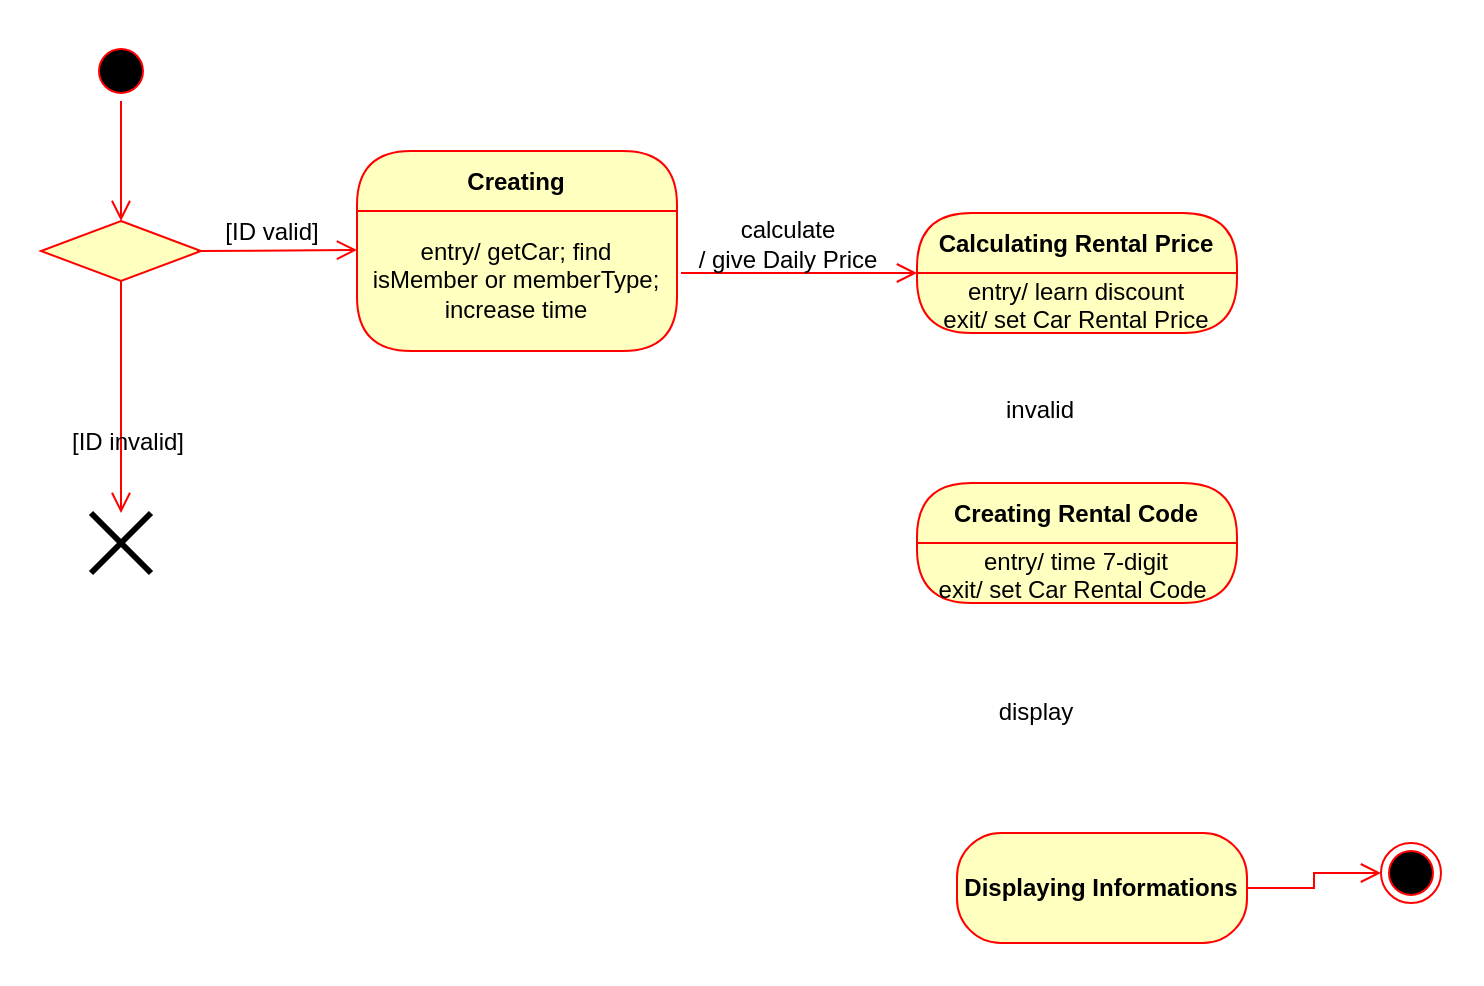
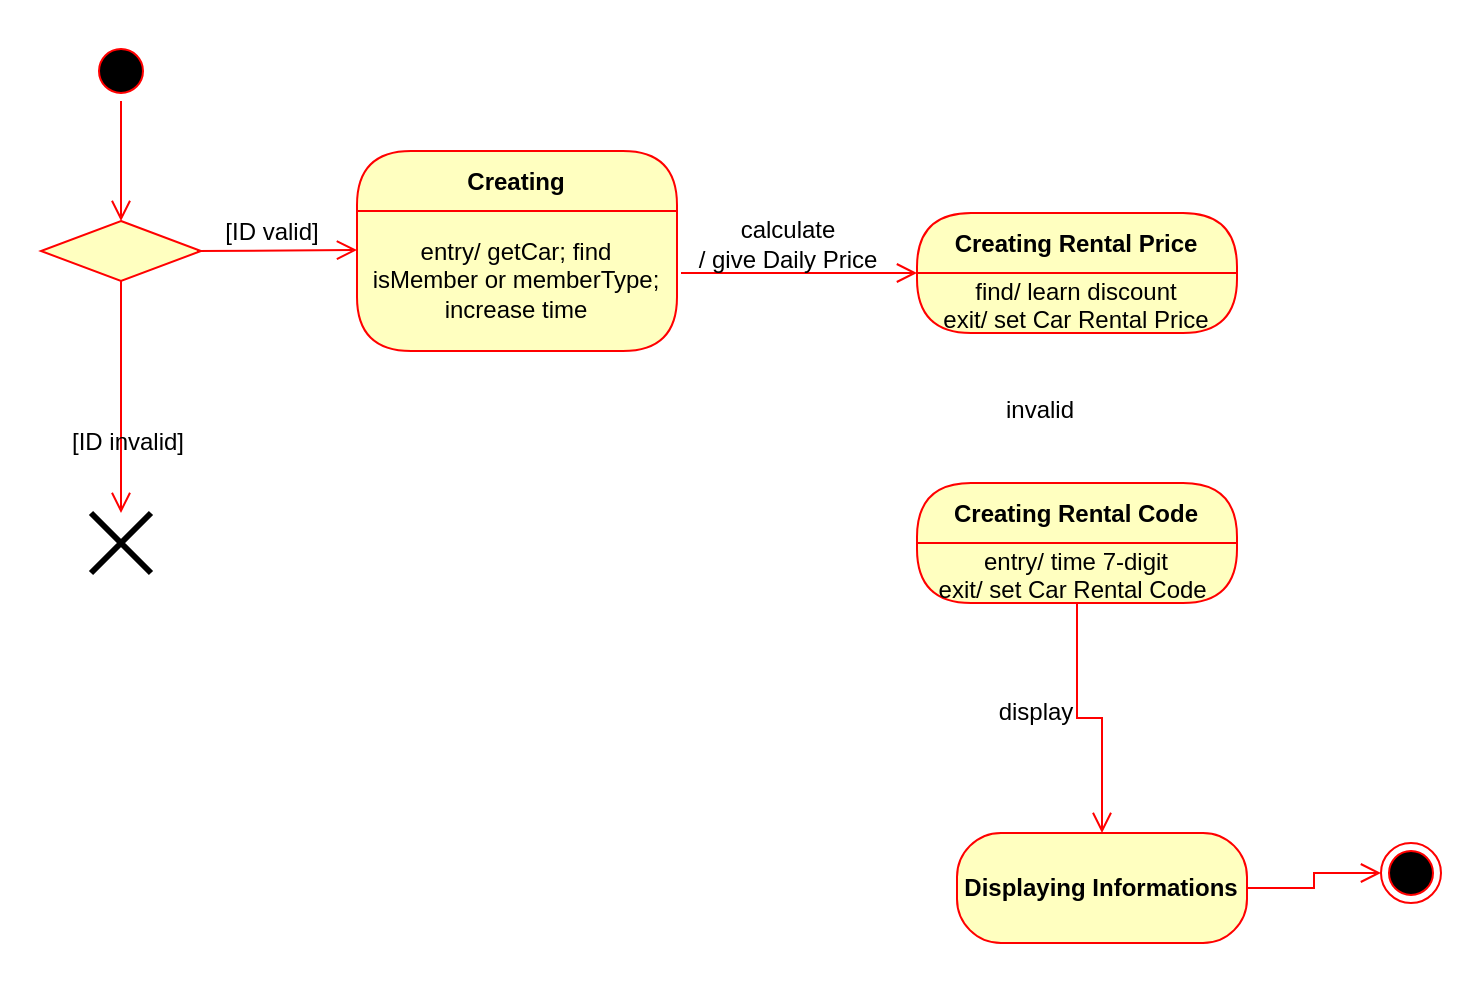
(1076, 244) -> (1076, 244)
(1077, 303) -> (1077, 303)
none -> (1087, 718)
